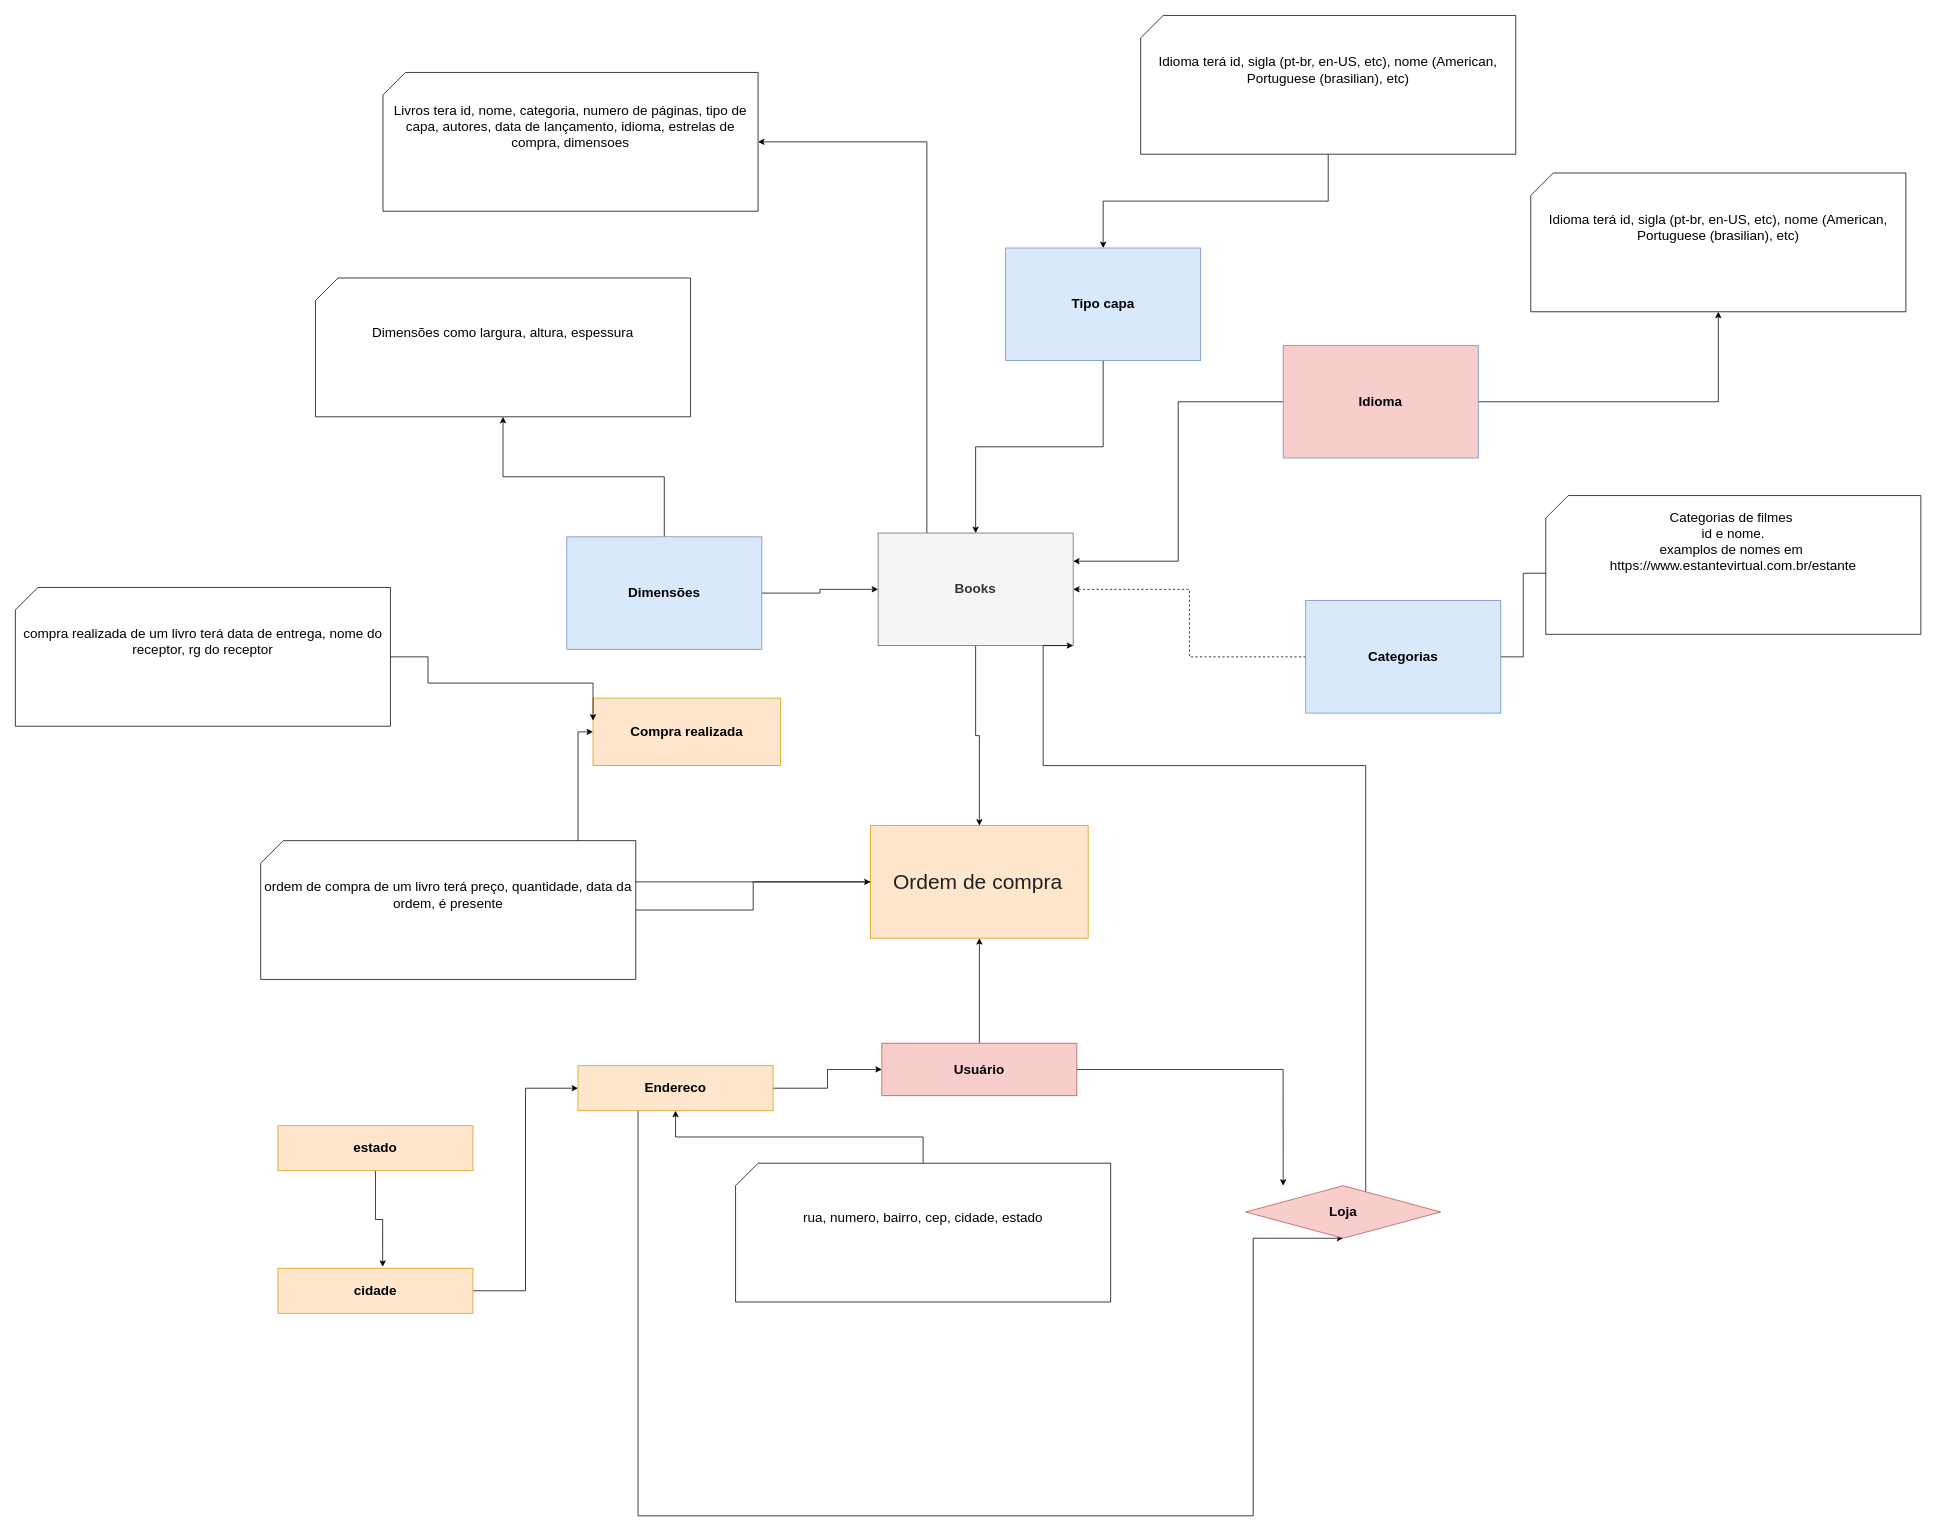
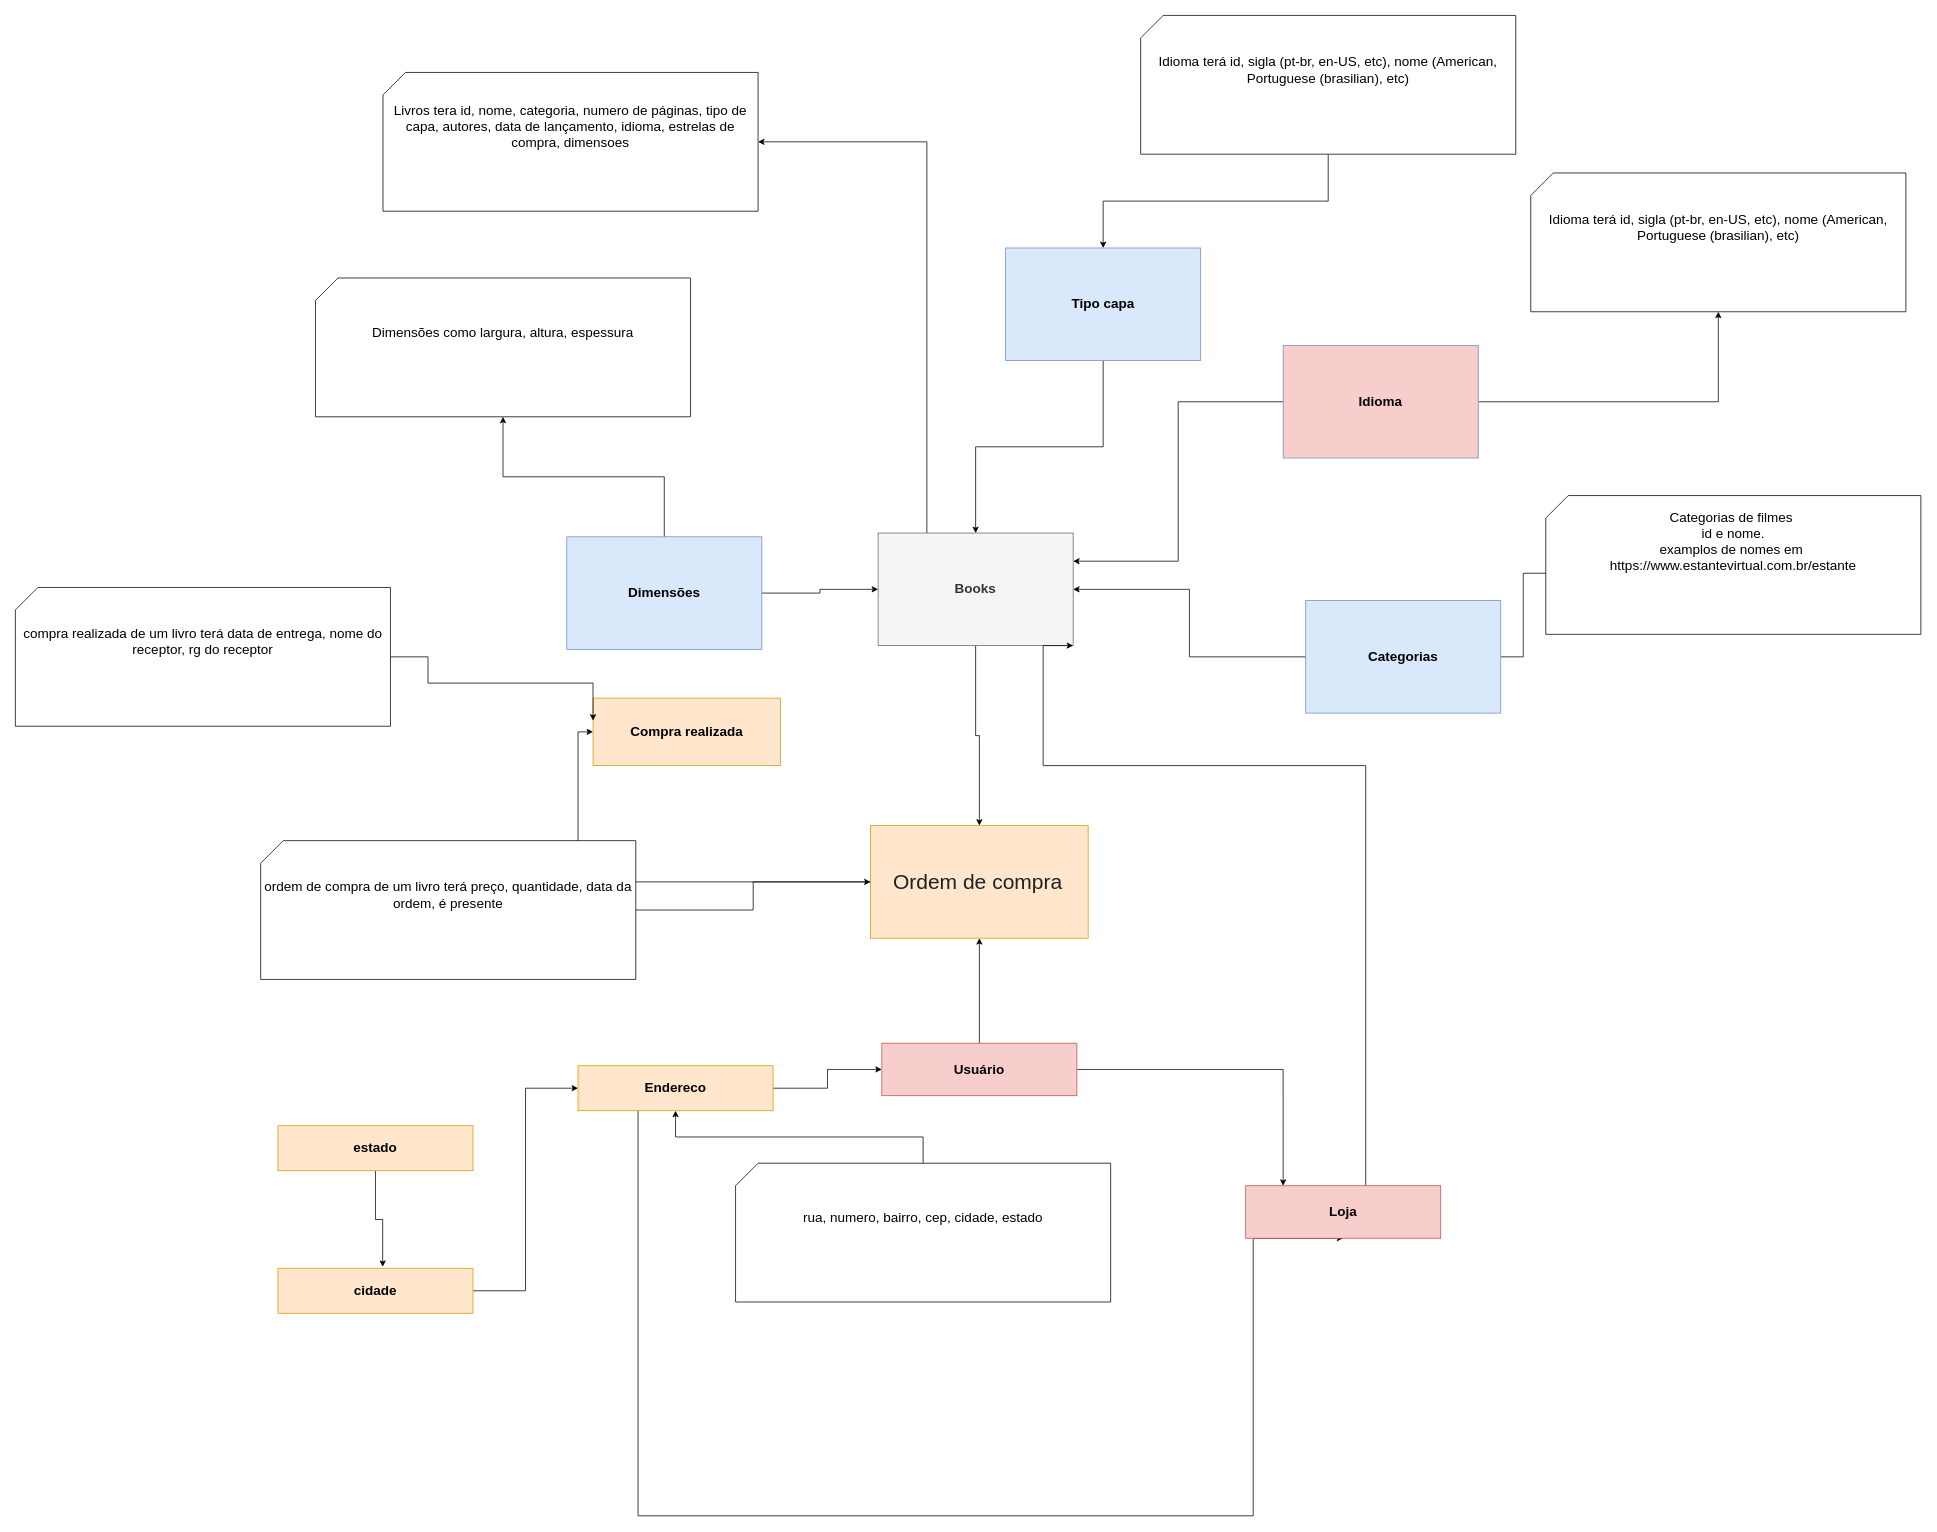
(1189, 625) -> (1189, 625)
(1343, 1212) -> (1343, 1212)
